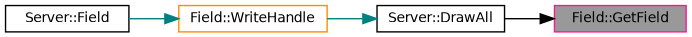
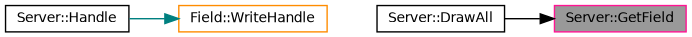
(67, 19) -> (67, 19)
(345, 19) -> none
(620, 19) -> (620, 19)
